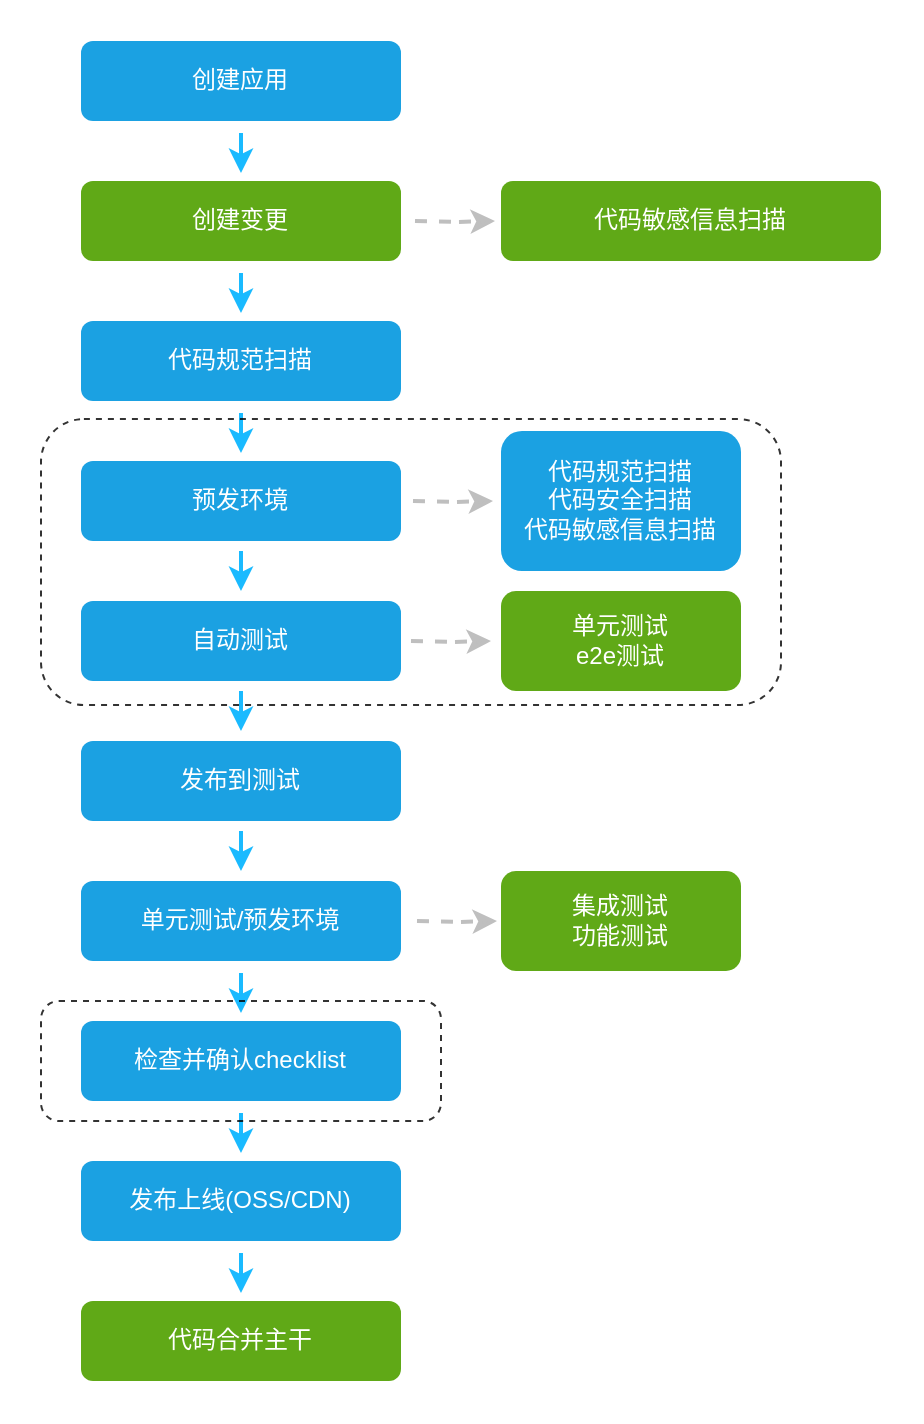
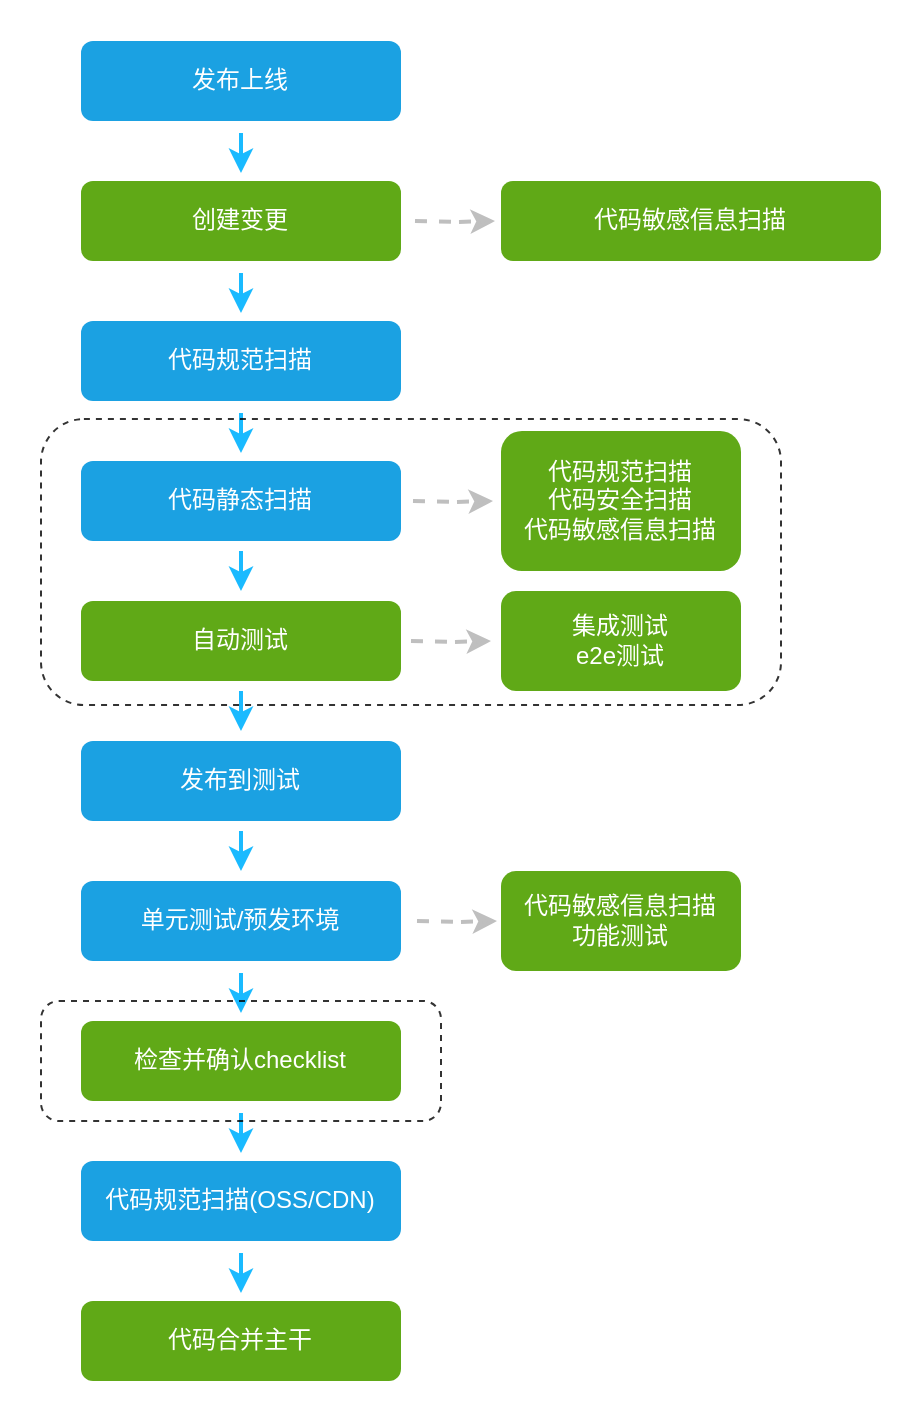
(241, 81) -> (241, 81)
(241, 501) -> (241, 501)
(621, 501) -> (621, 501)
(241, 641) -> (241, 641)
(621, 641) -> (621, 641)
(621, 921) -> (621, 921)
(241, 1061) -> (241, 1061)
(241, 1201) -> (241, 1201)
